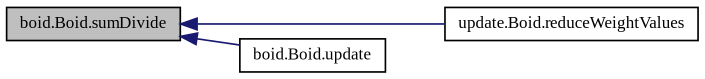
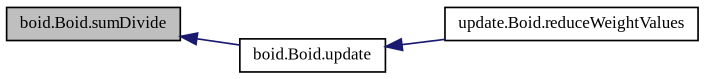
(321, 24) -> (423, 42)
